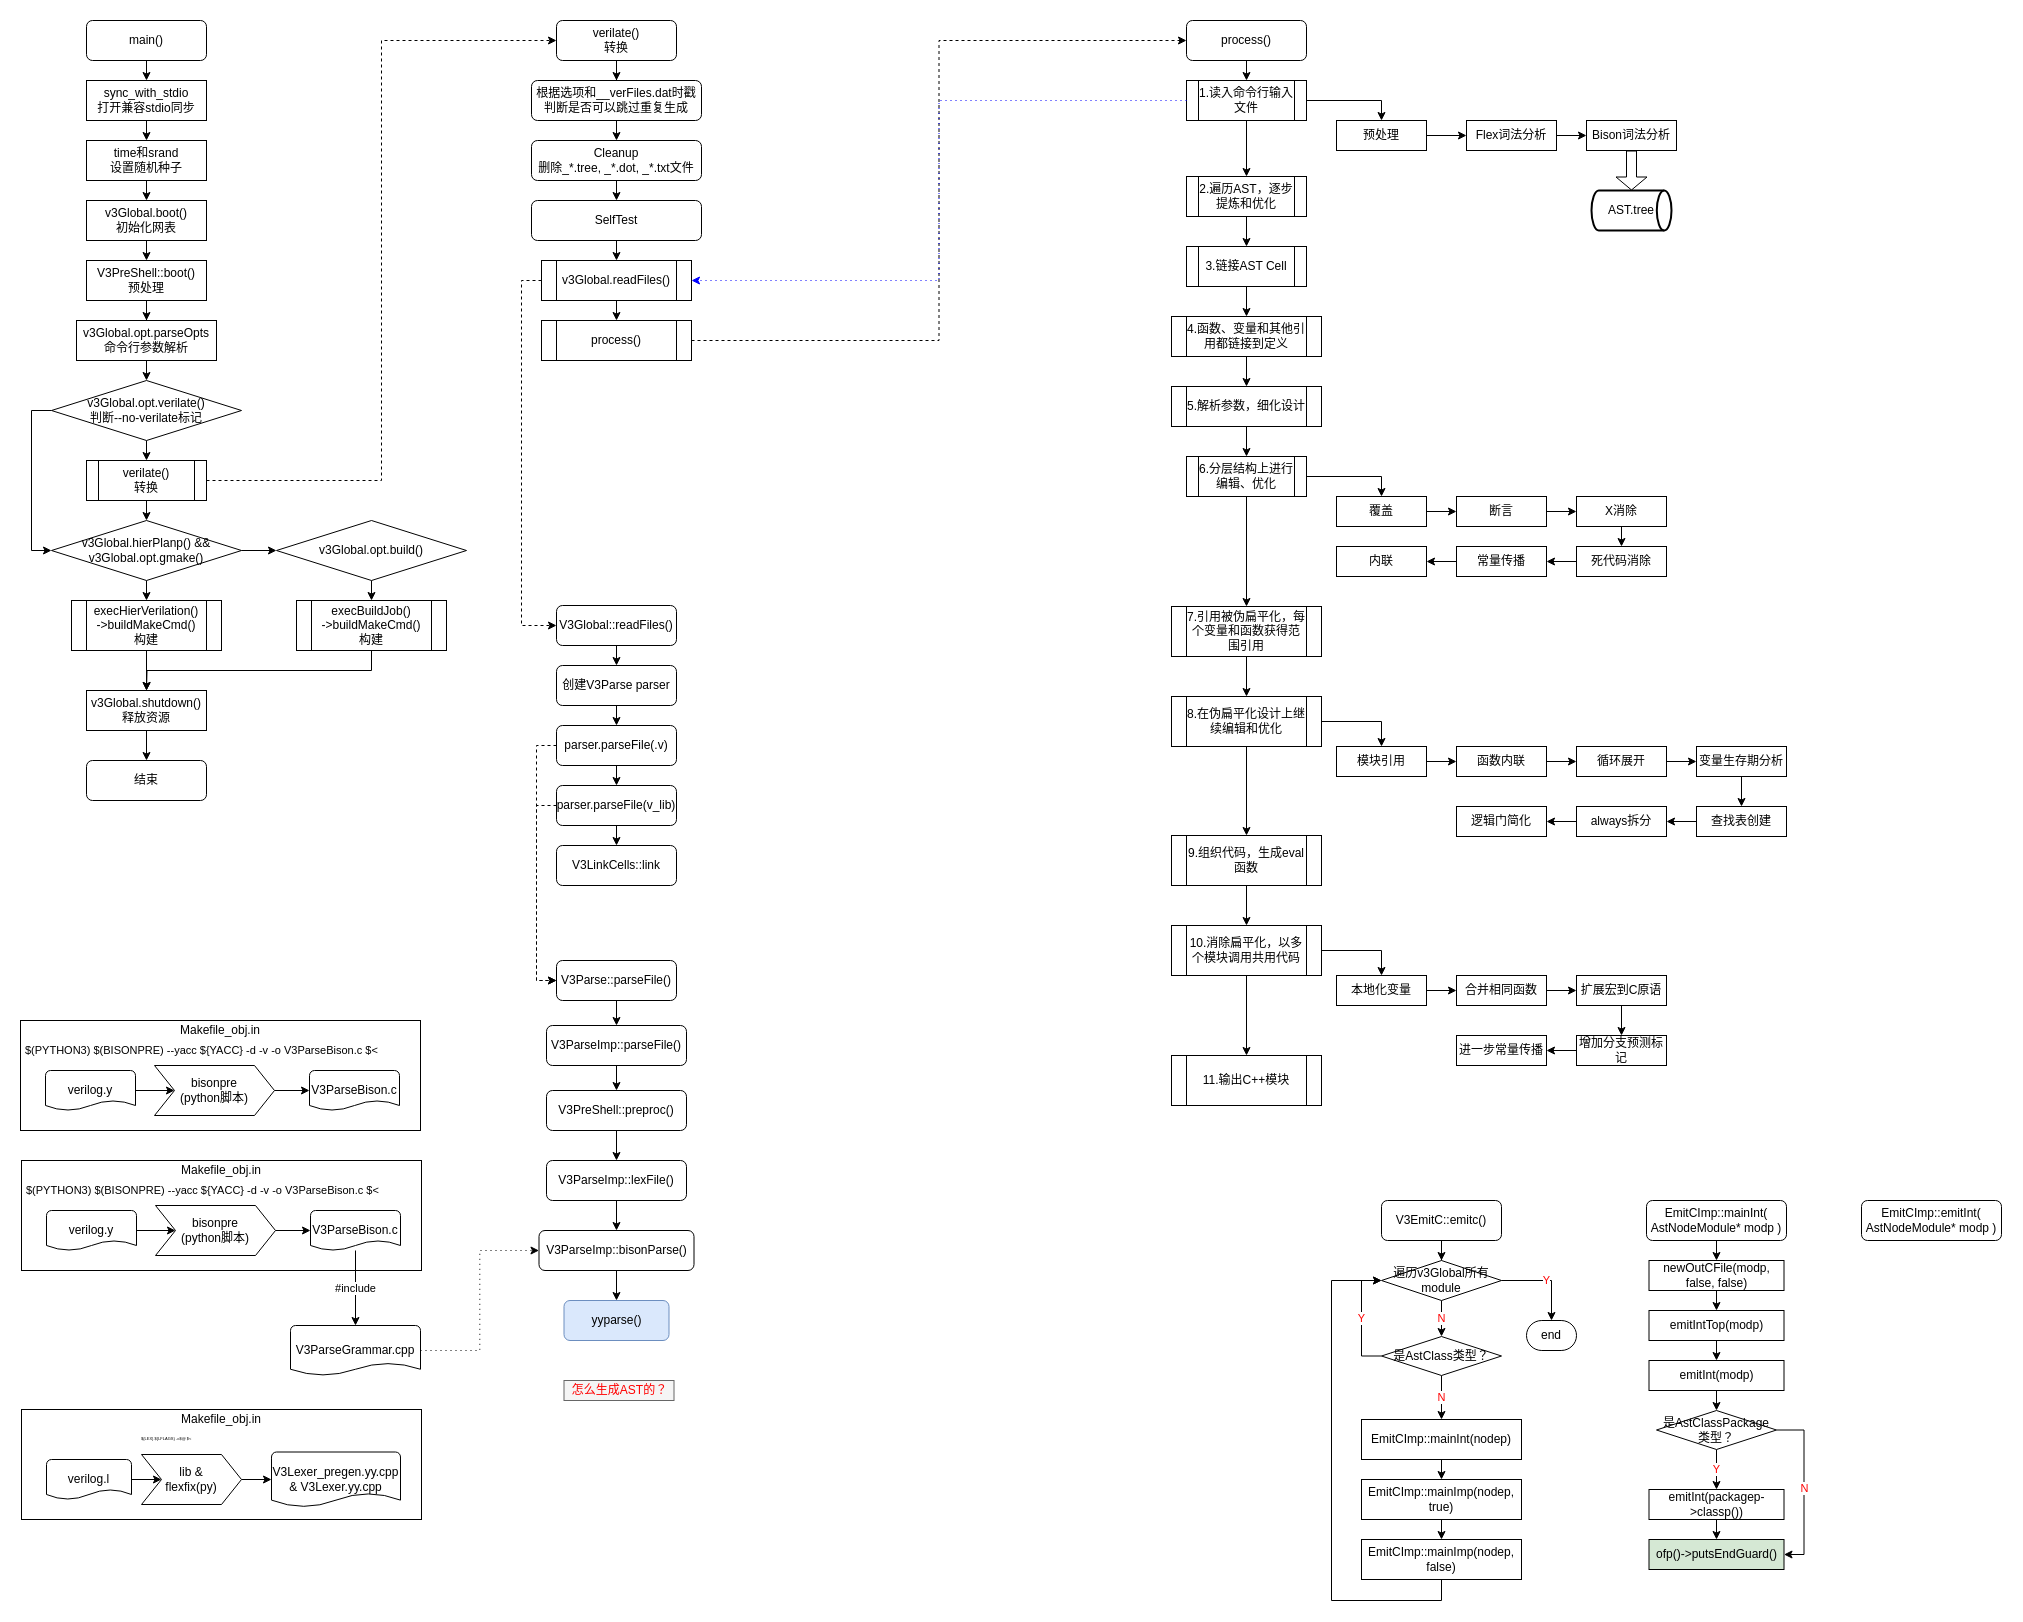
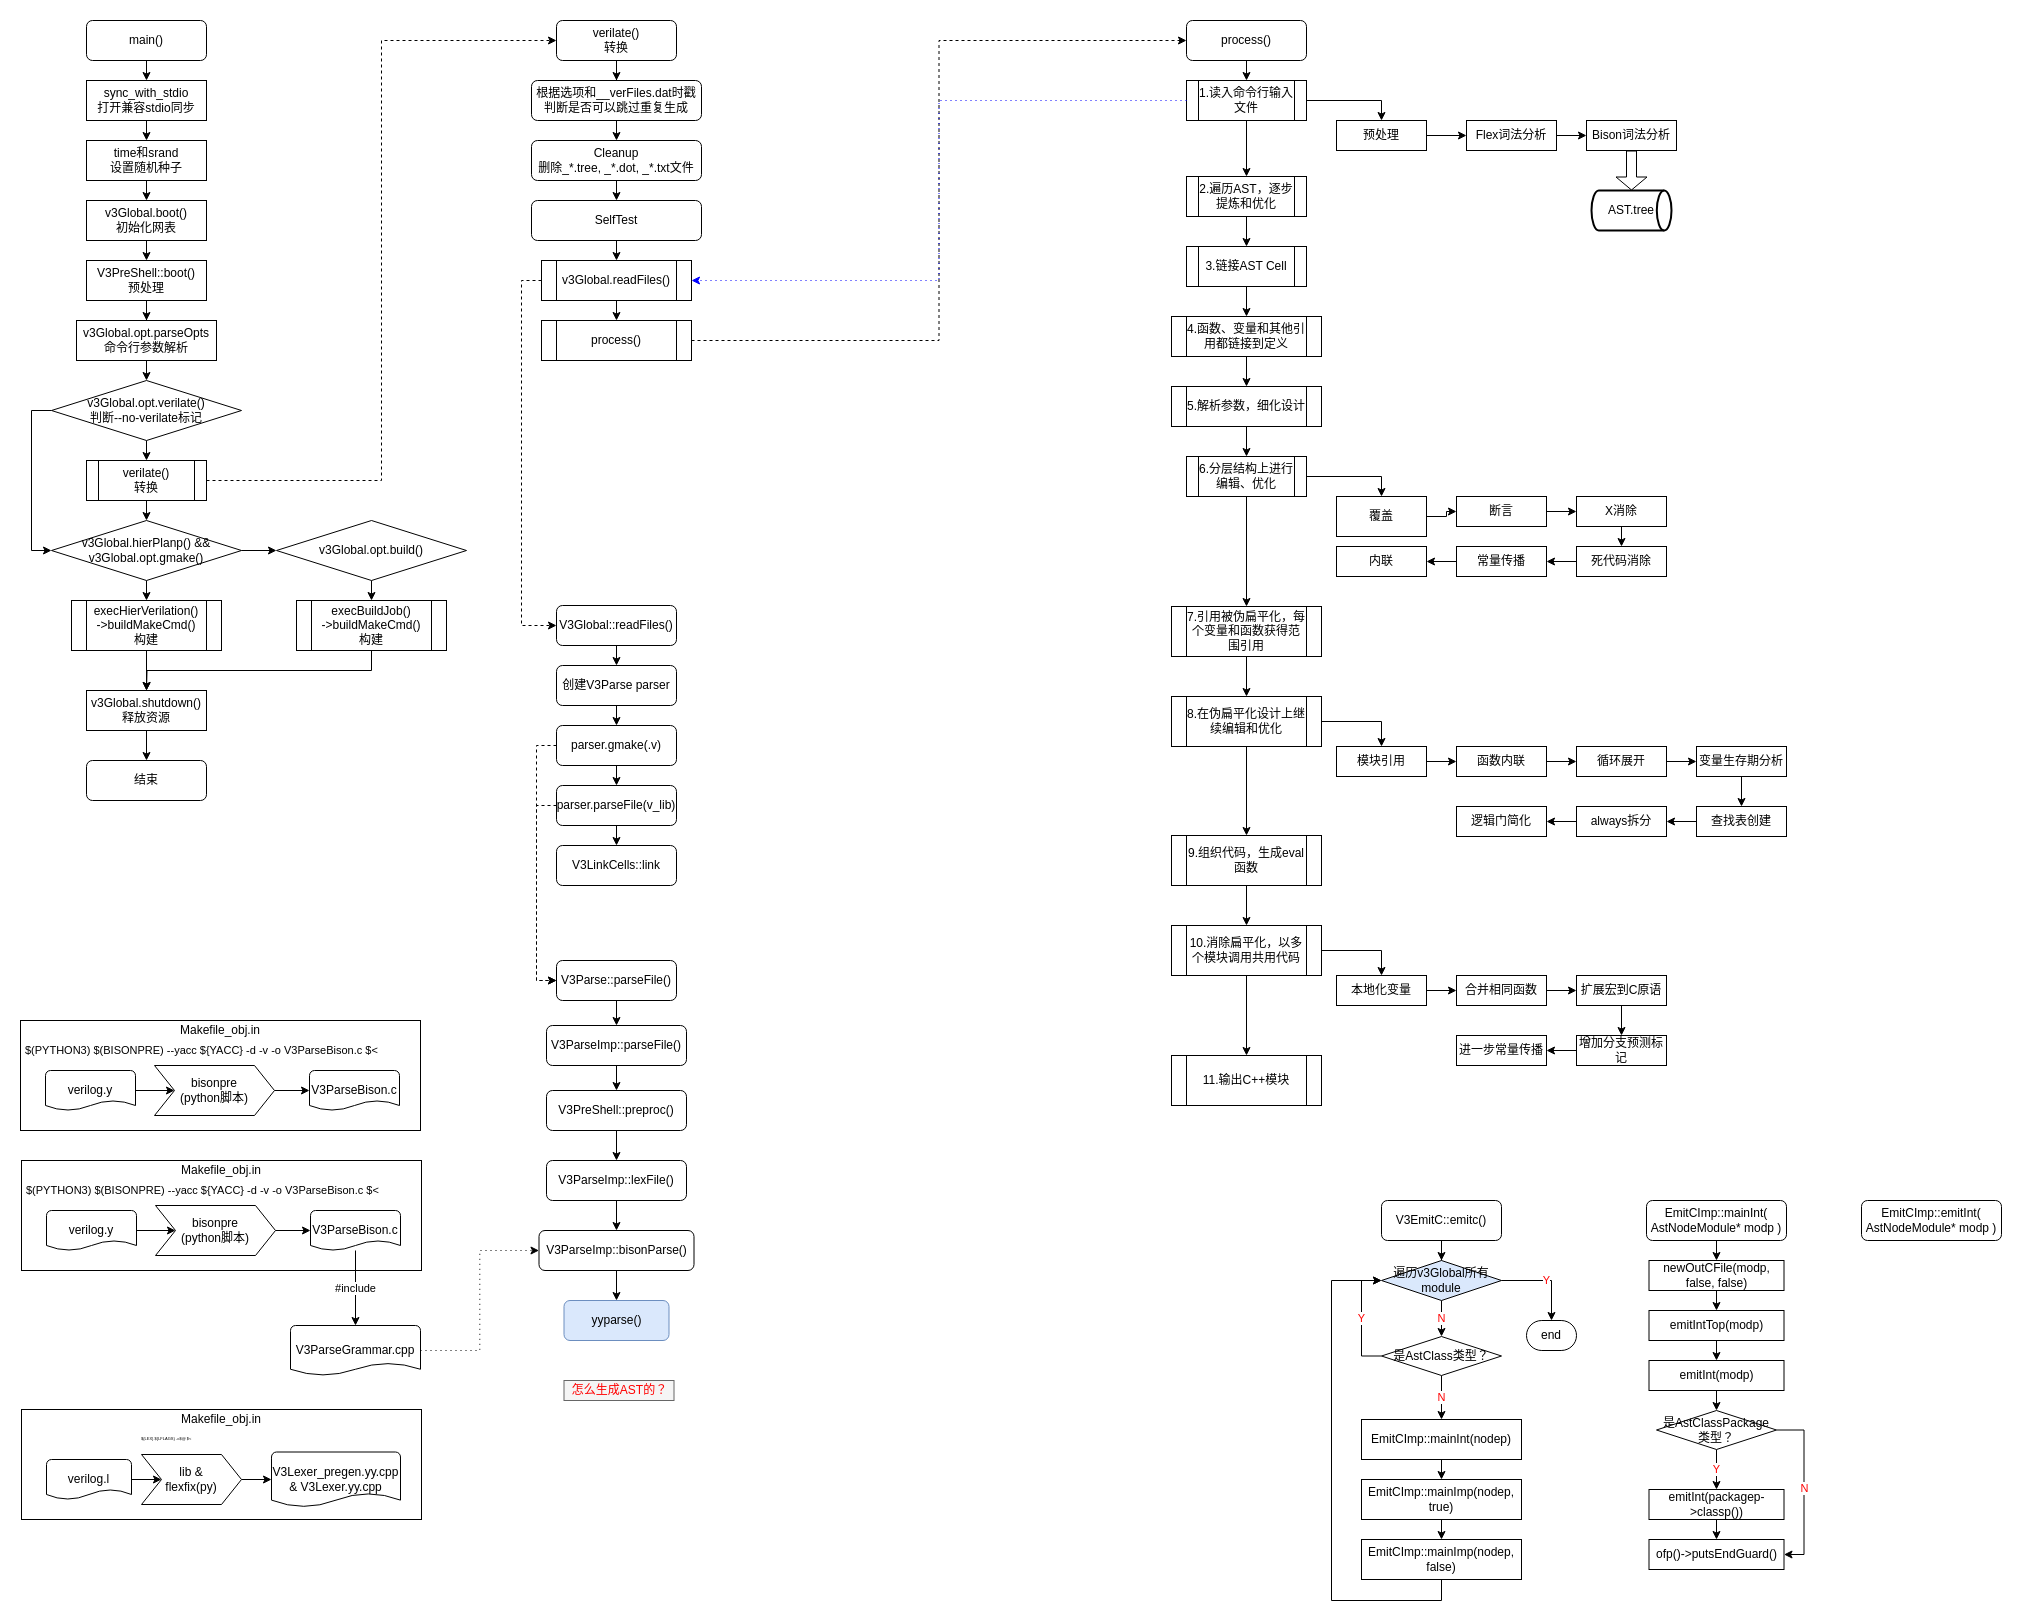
(1382, 512) -> (1382, 517)
(617, 746) -> (617, 746)
(1442, 1281) -> (1442, 1281)
(1717, 1555) -> (1717, 1555)
